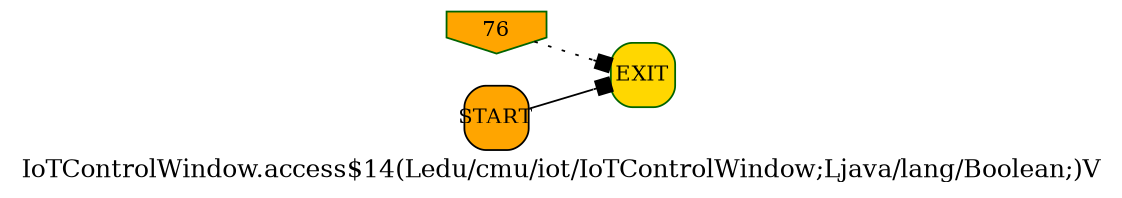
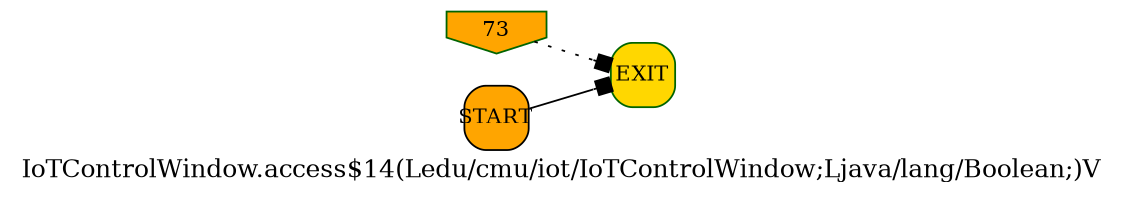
(497, 30) -> (497, 30)
